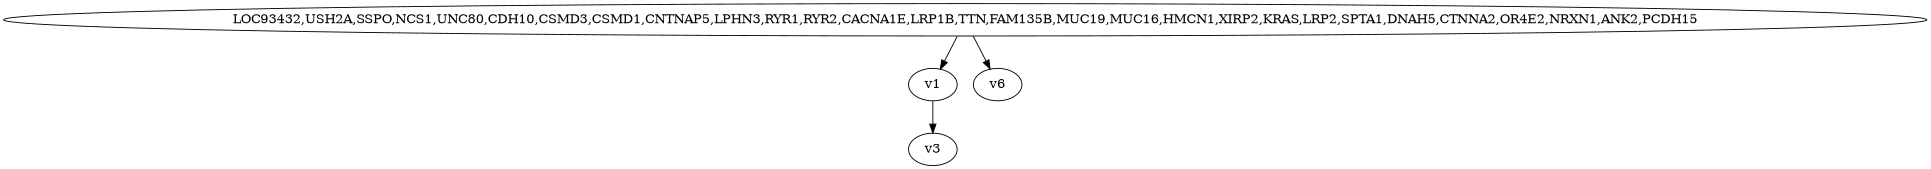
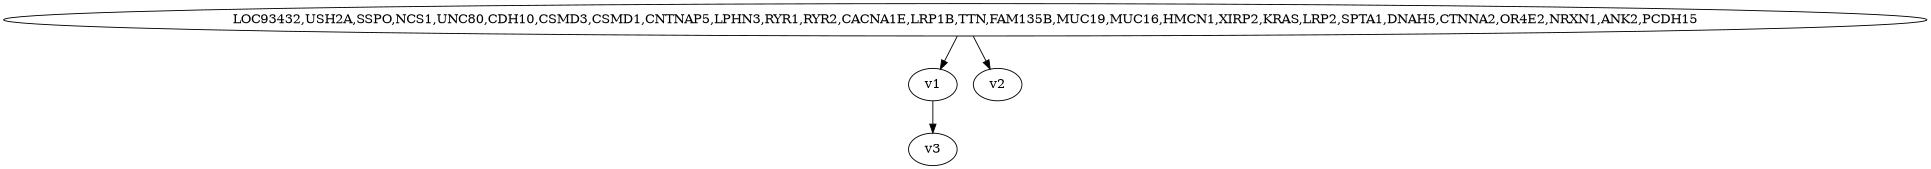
(998, 85) -> (998, 85)
